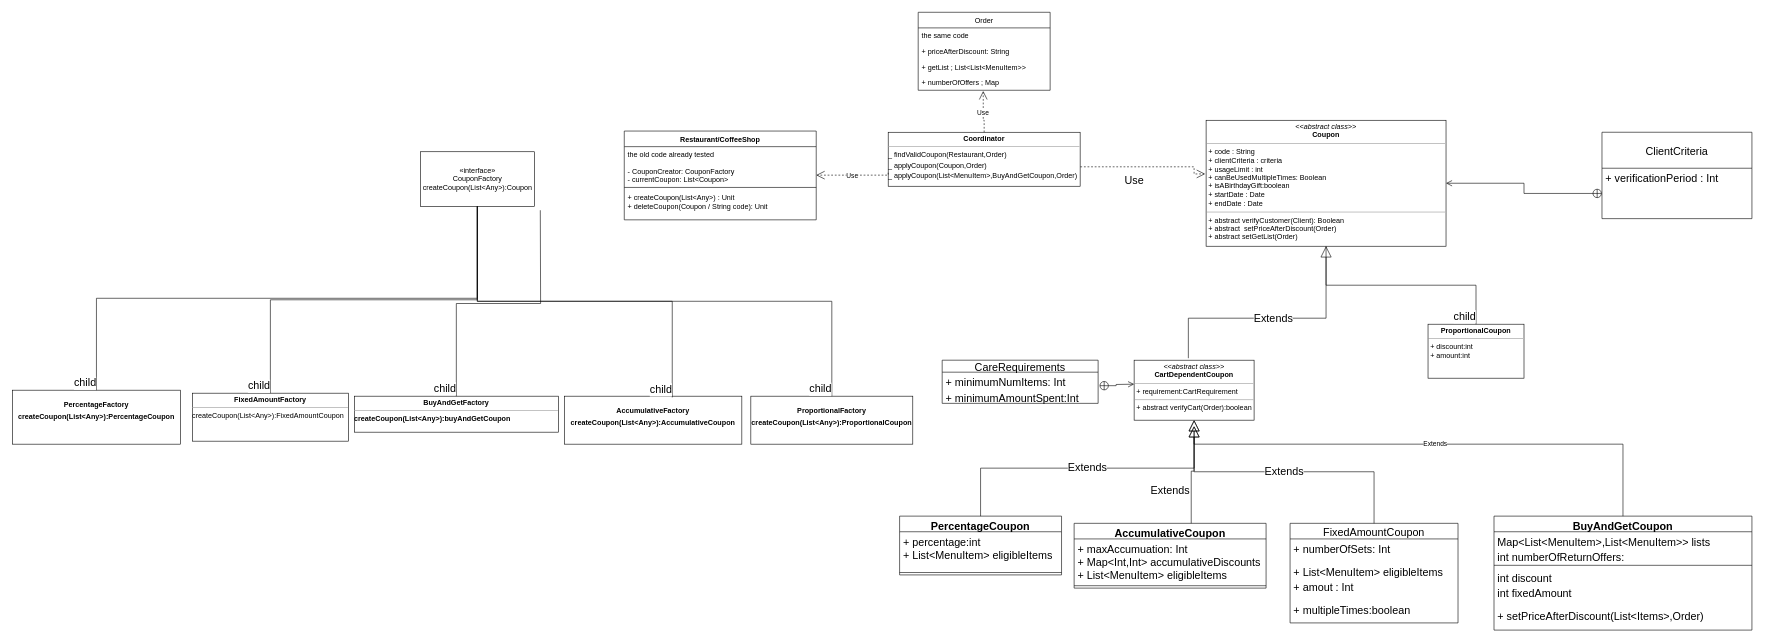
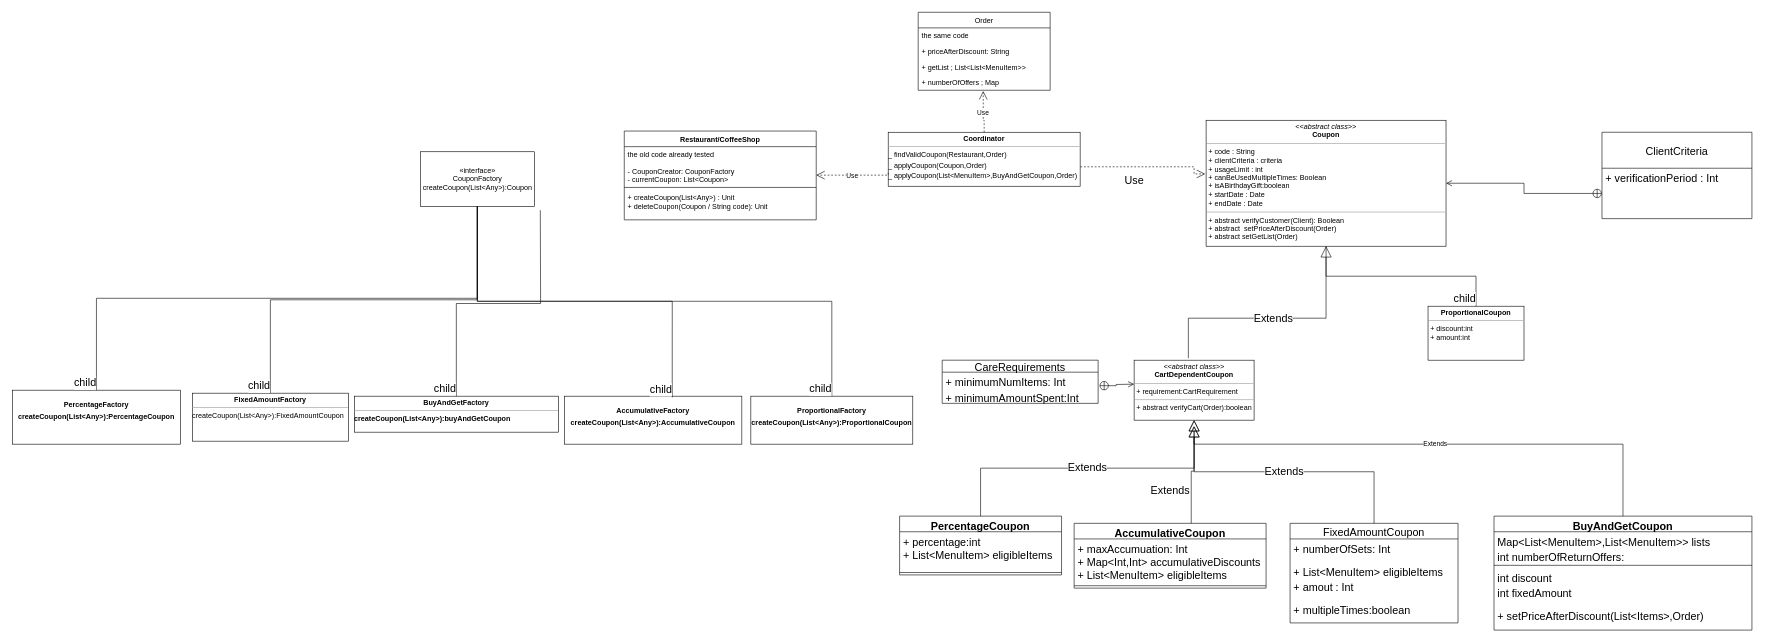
(1476, 351) -> (1476, 333)
